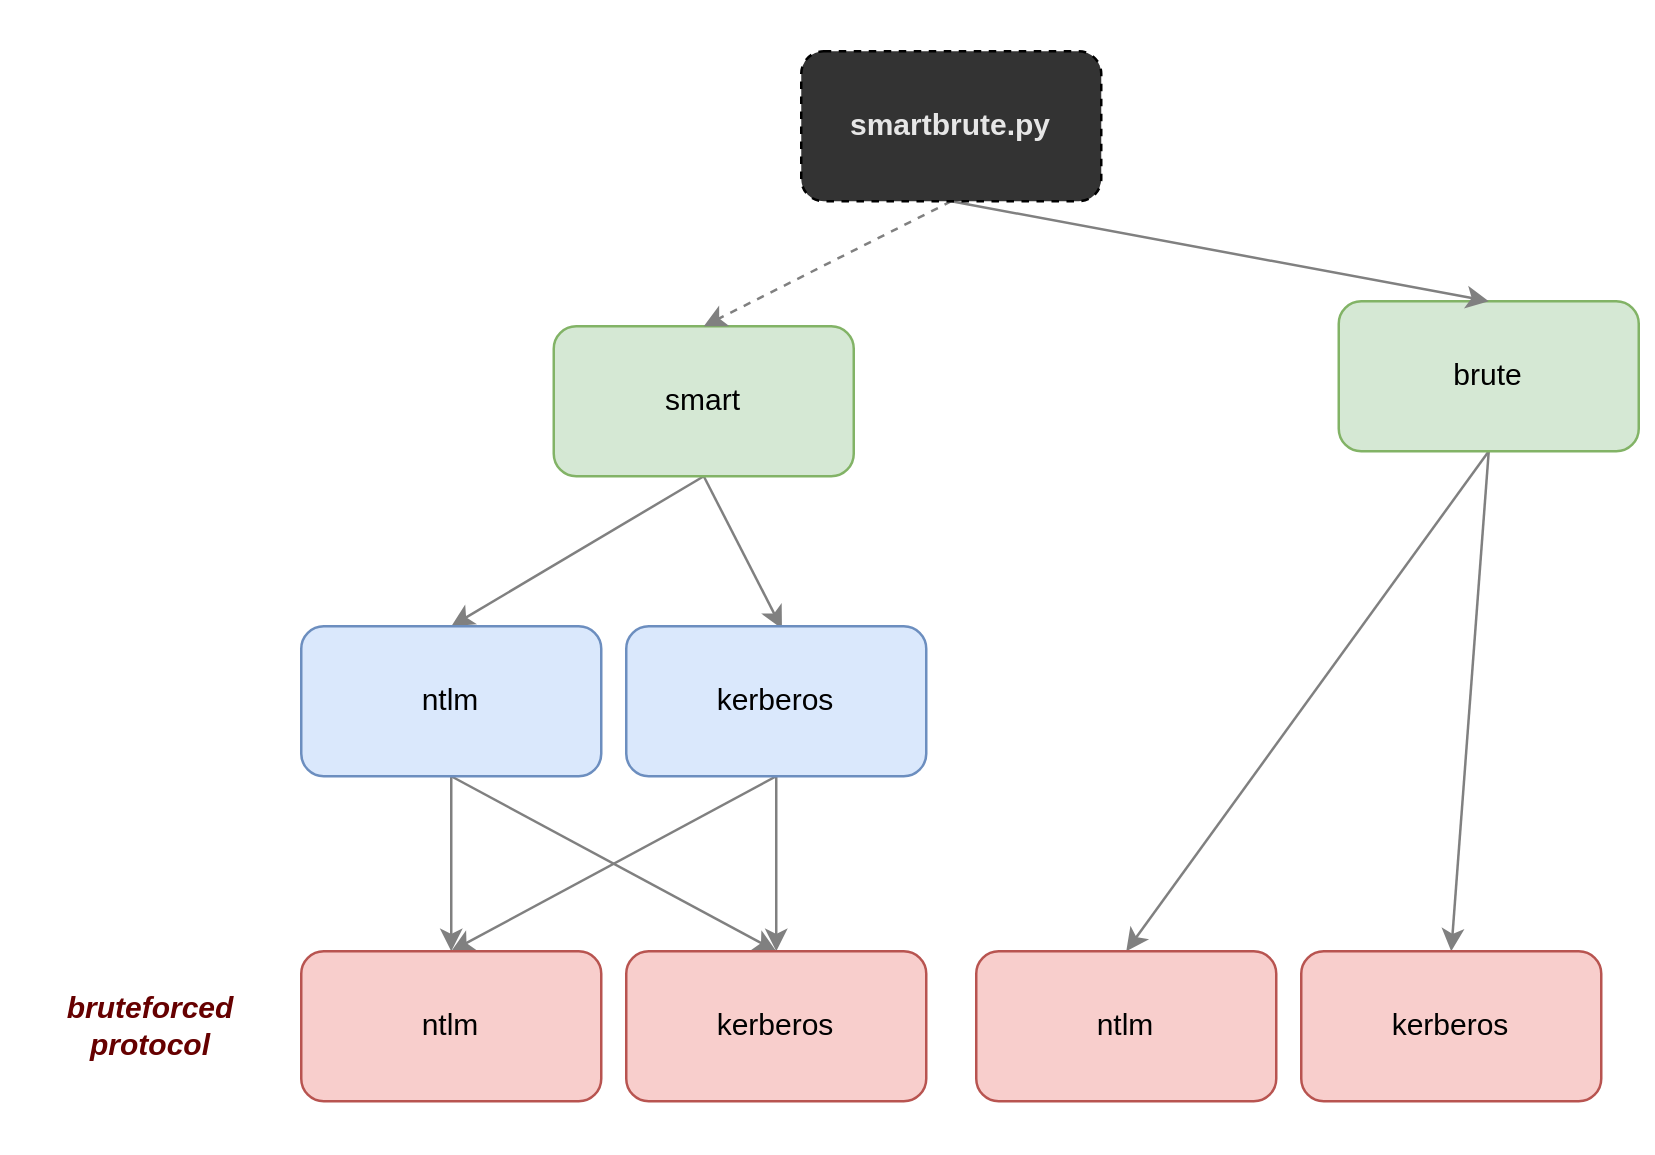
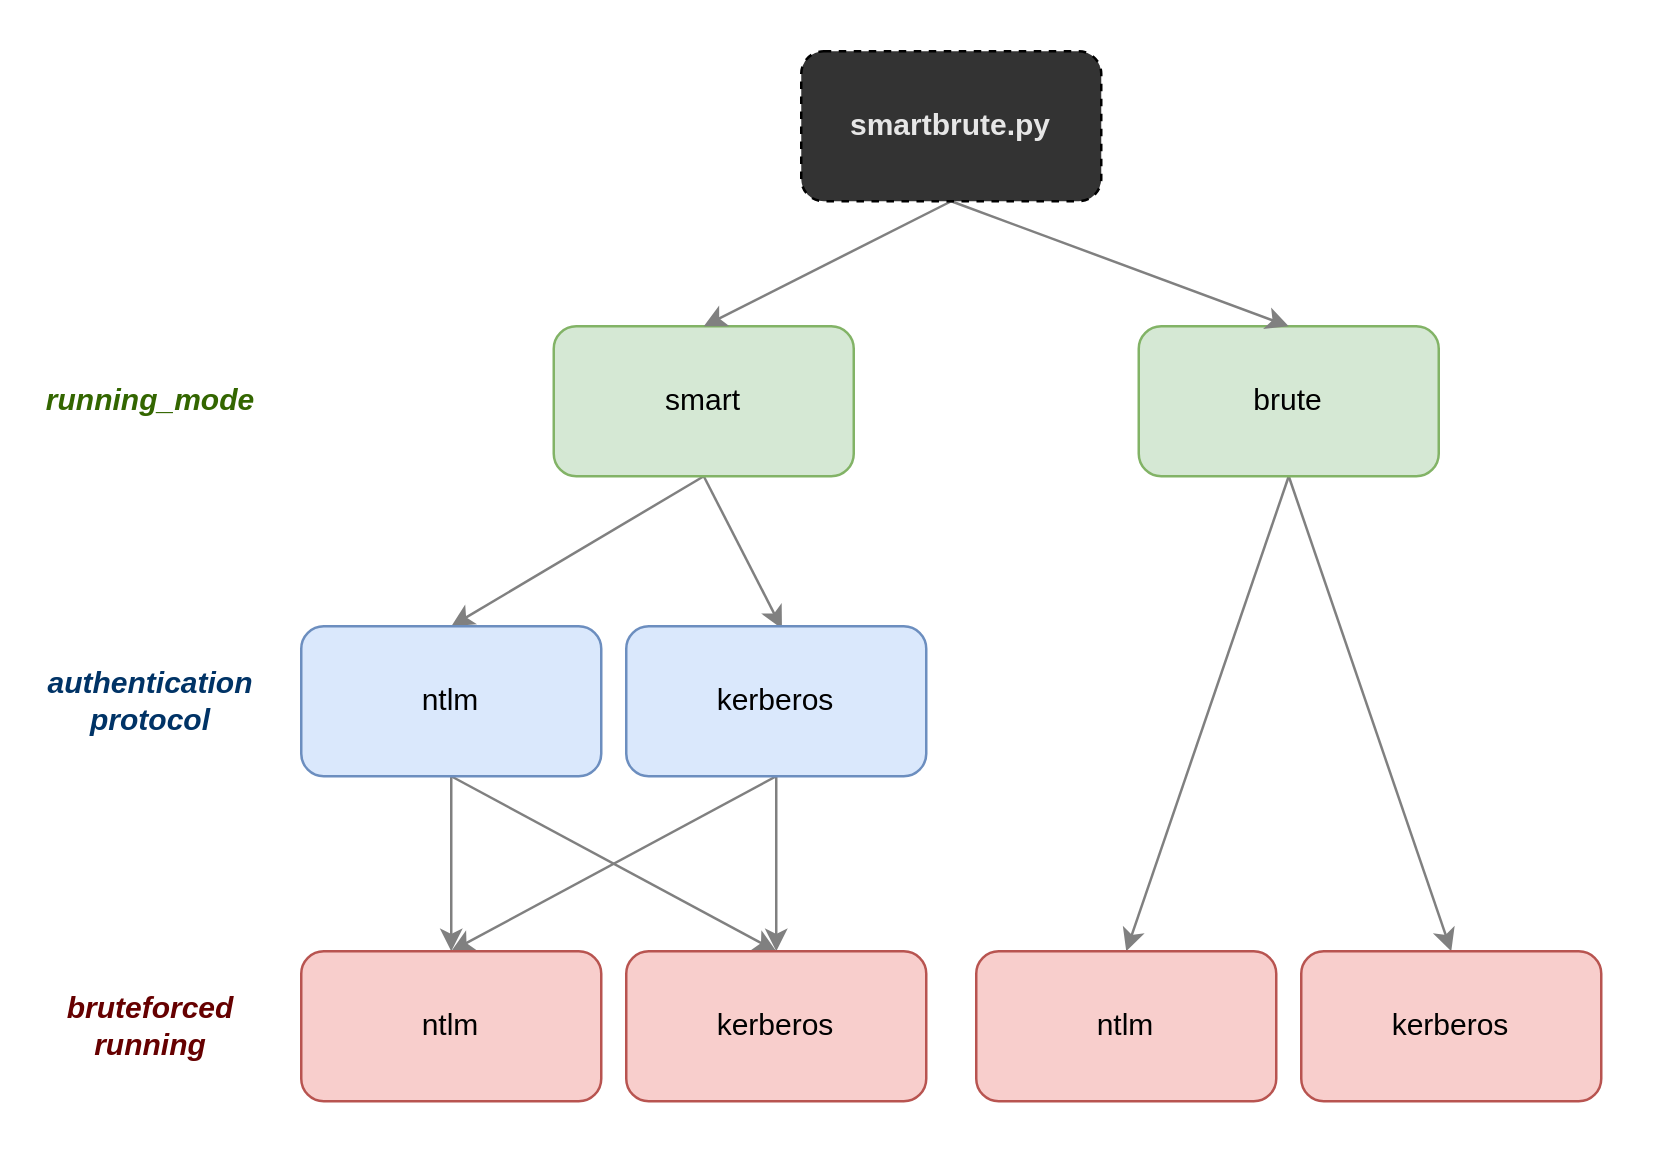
(834, 260) -> (834, 260)
(1489, 376) -> (1289, 401)
none -> (151, 401)
none -> (151, 701)
(151, 1026) -> (151, 1026)
